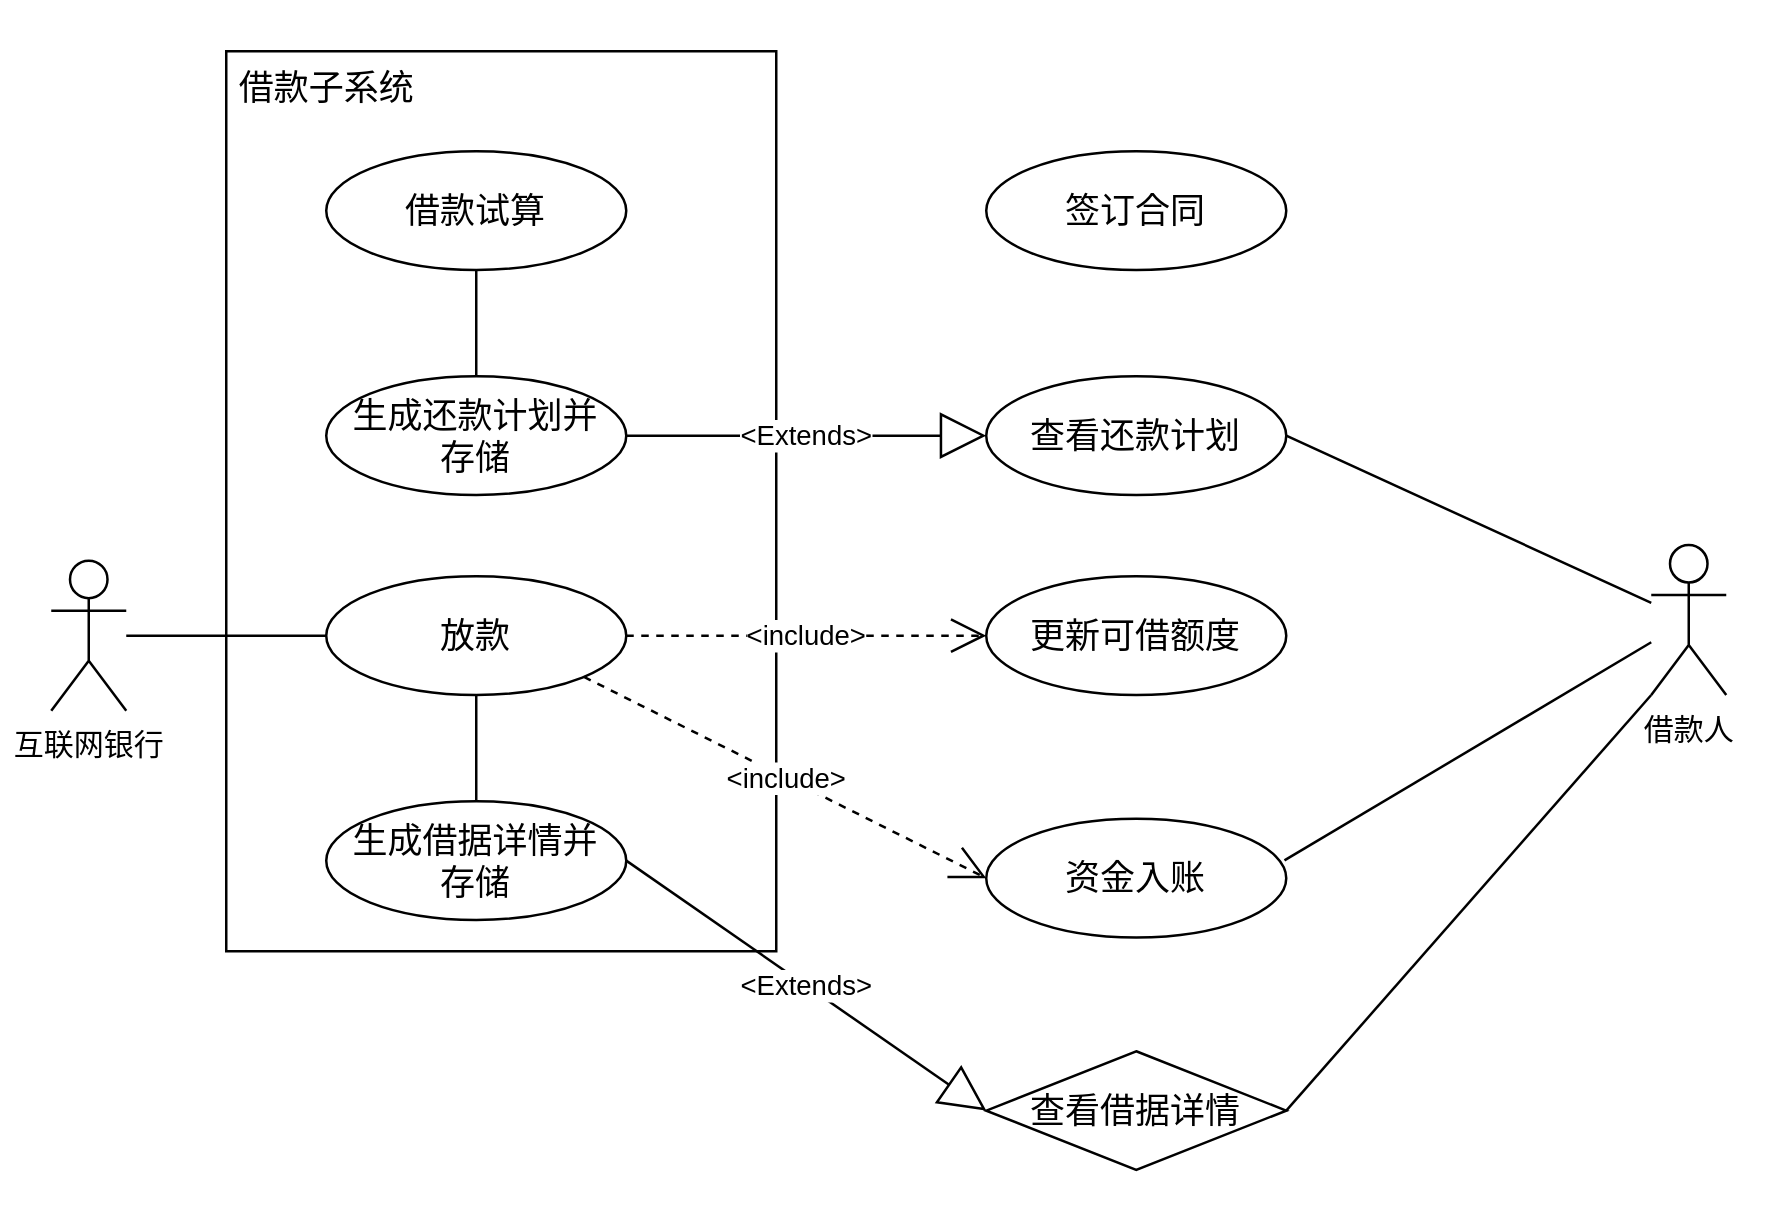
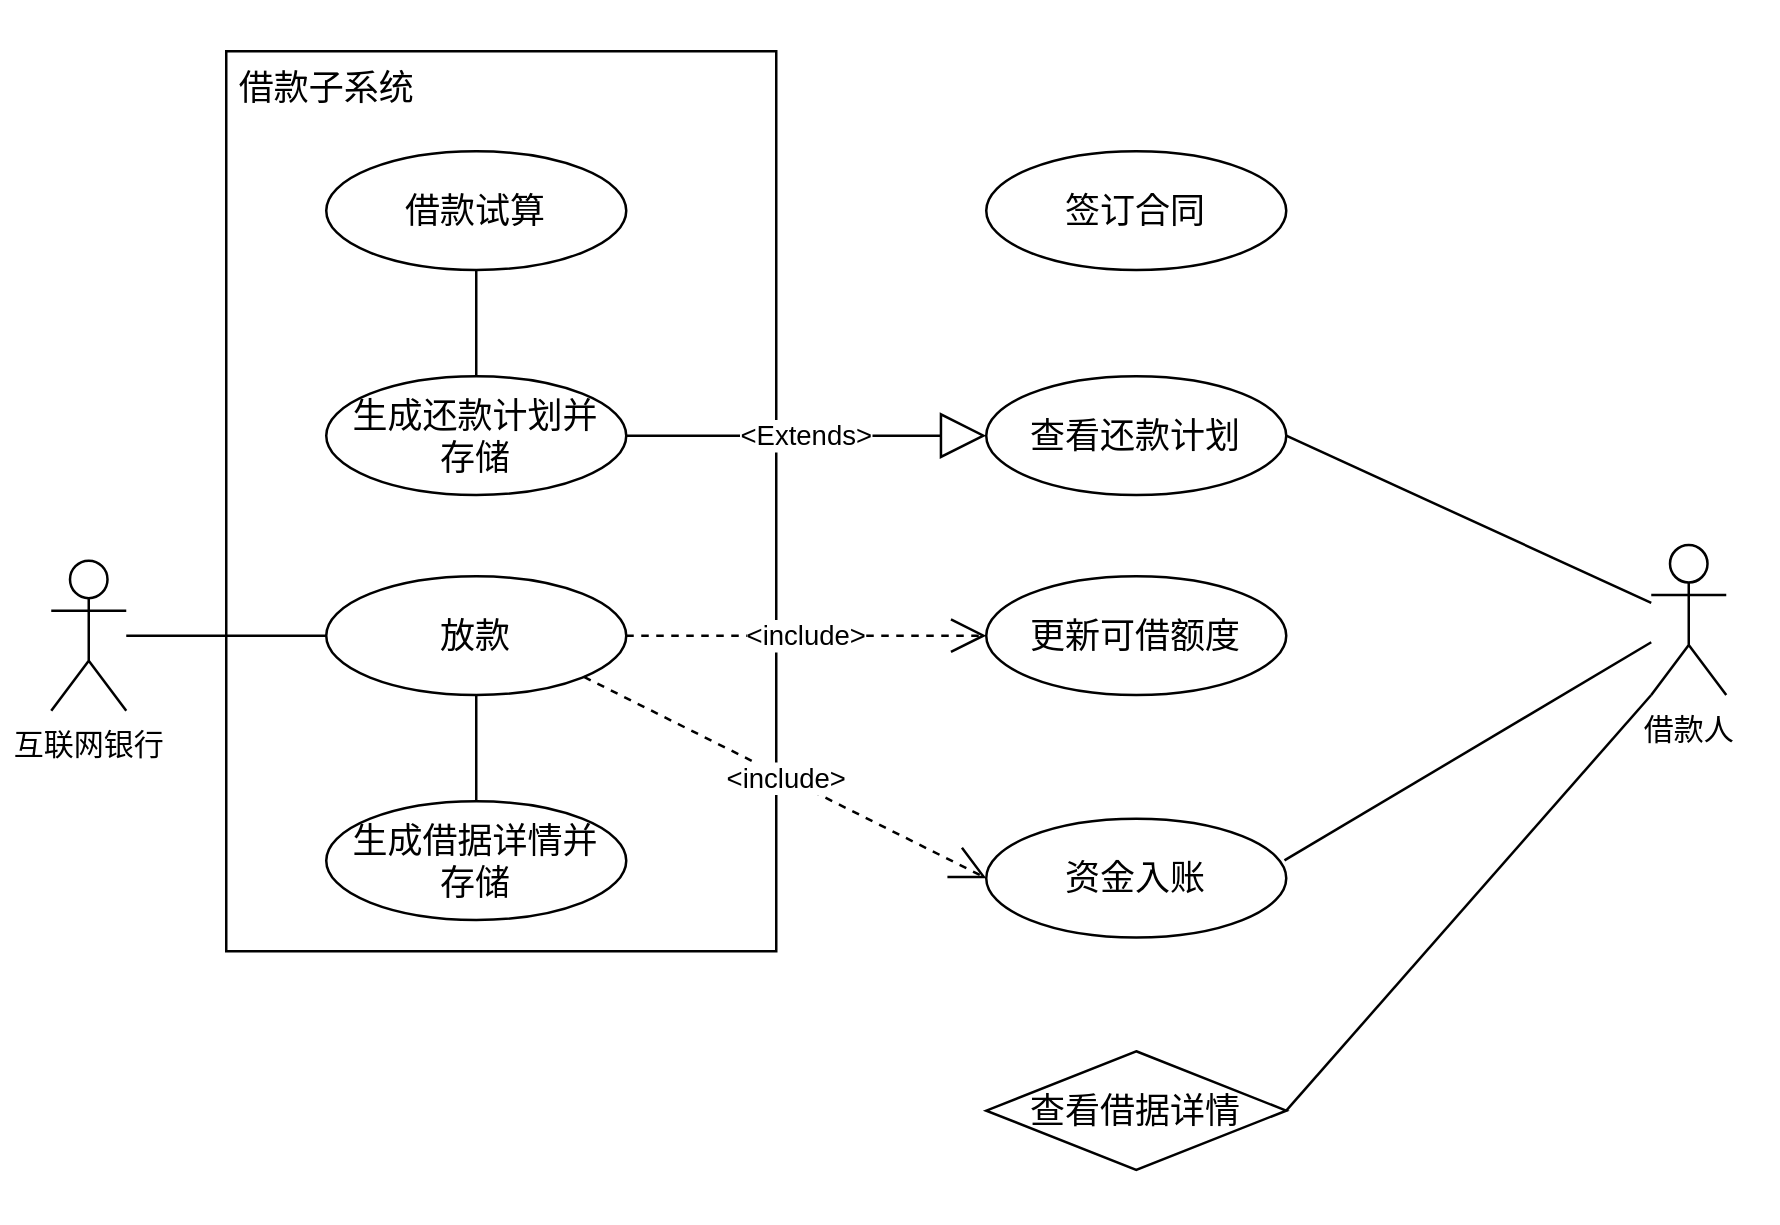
(724, 929) -> none
